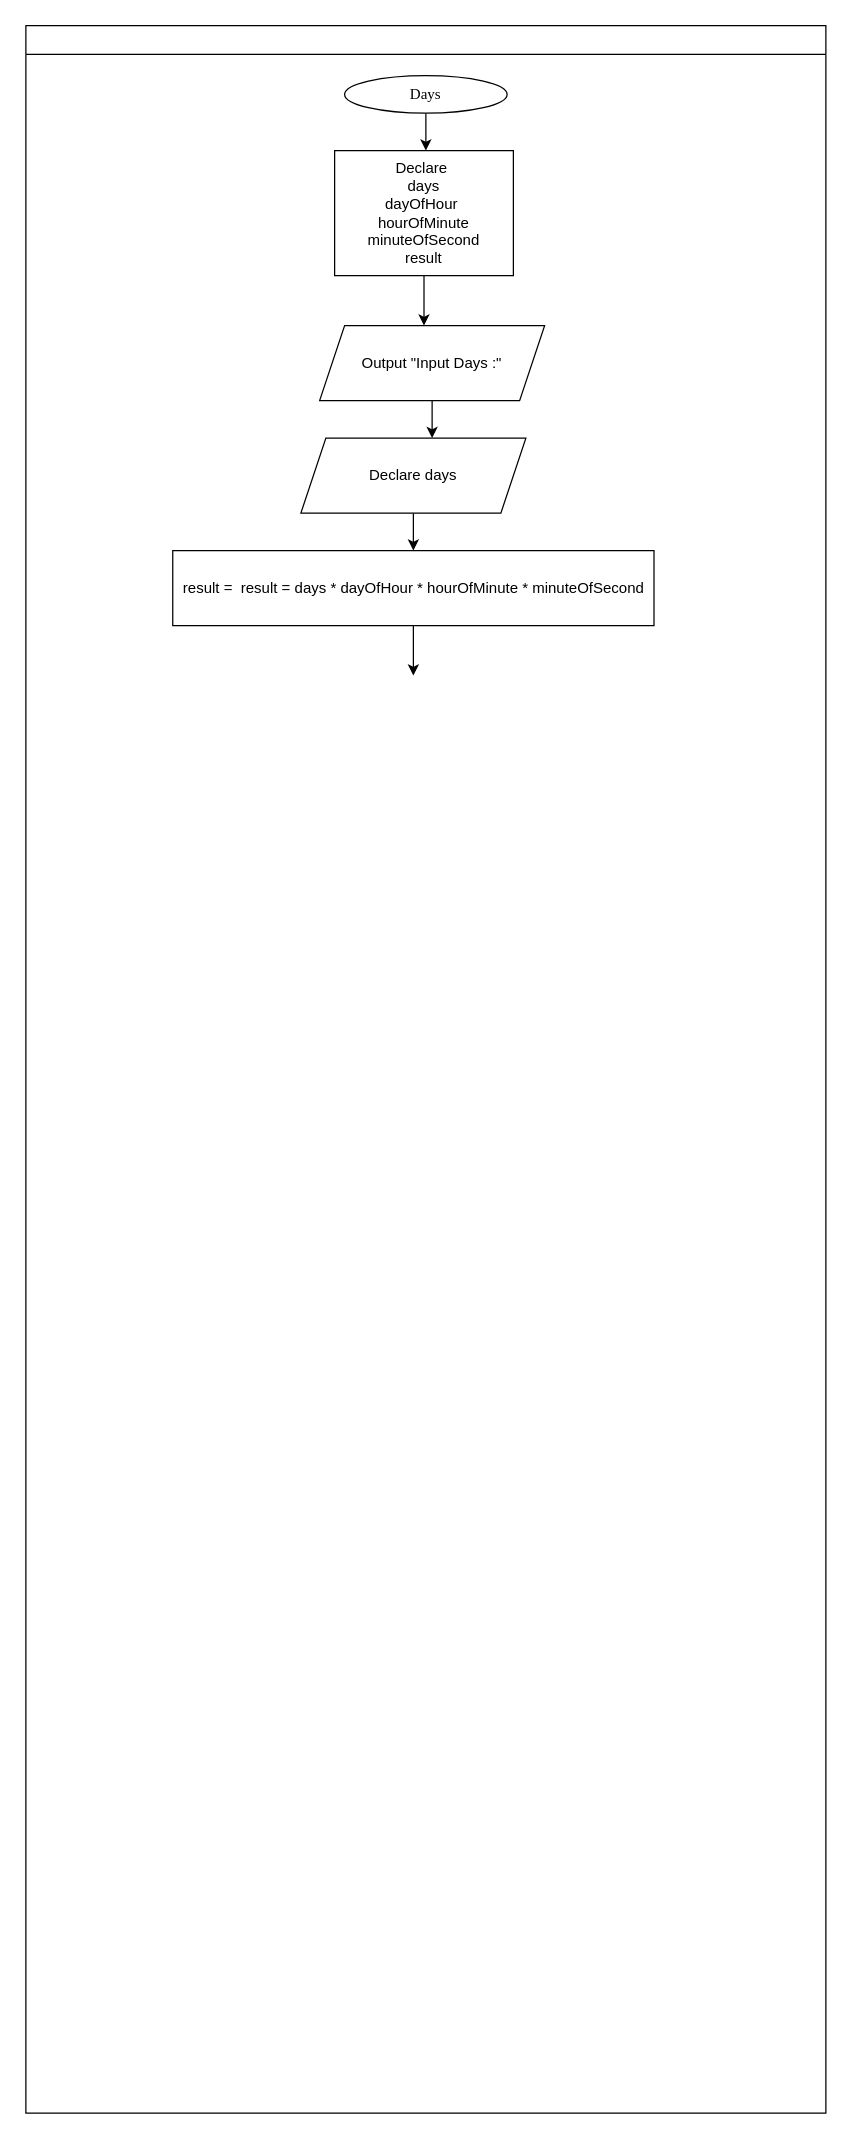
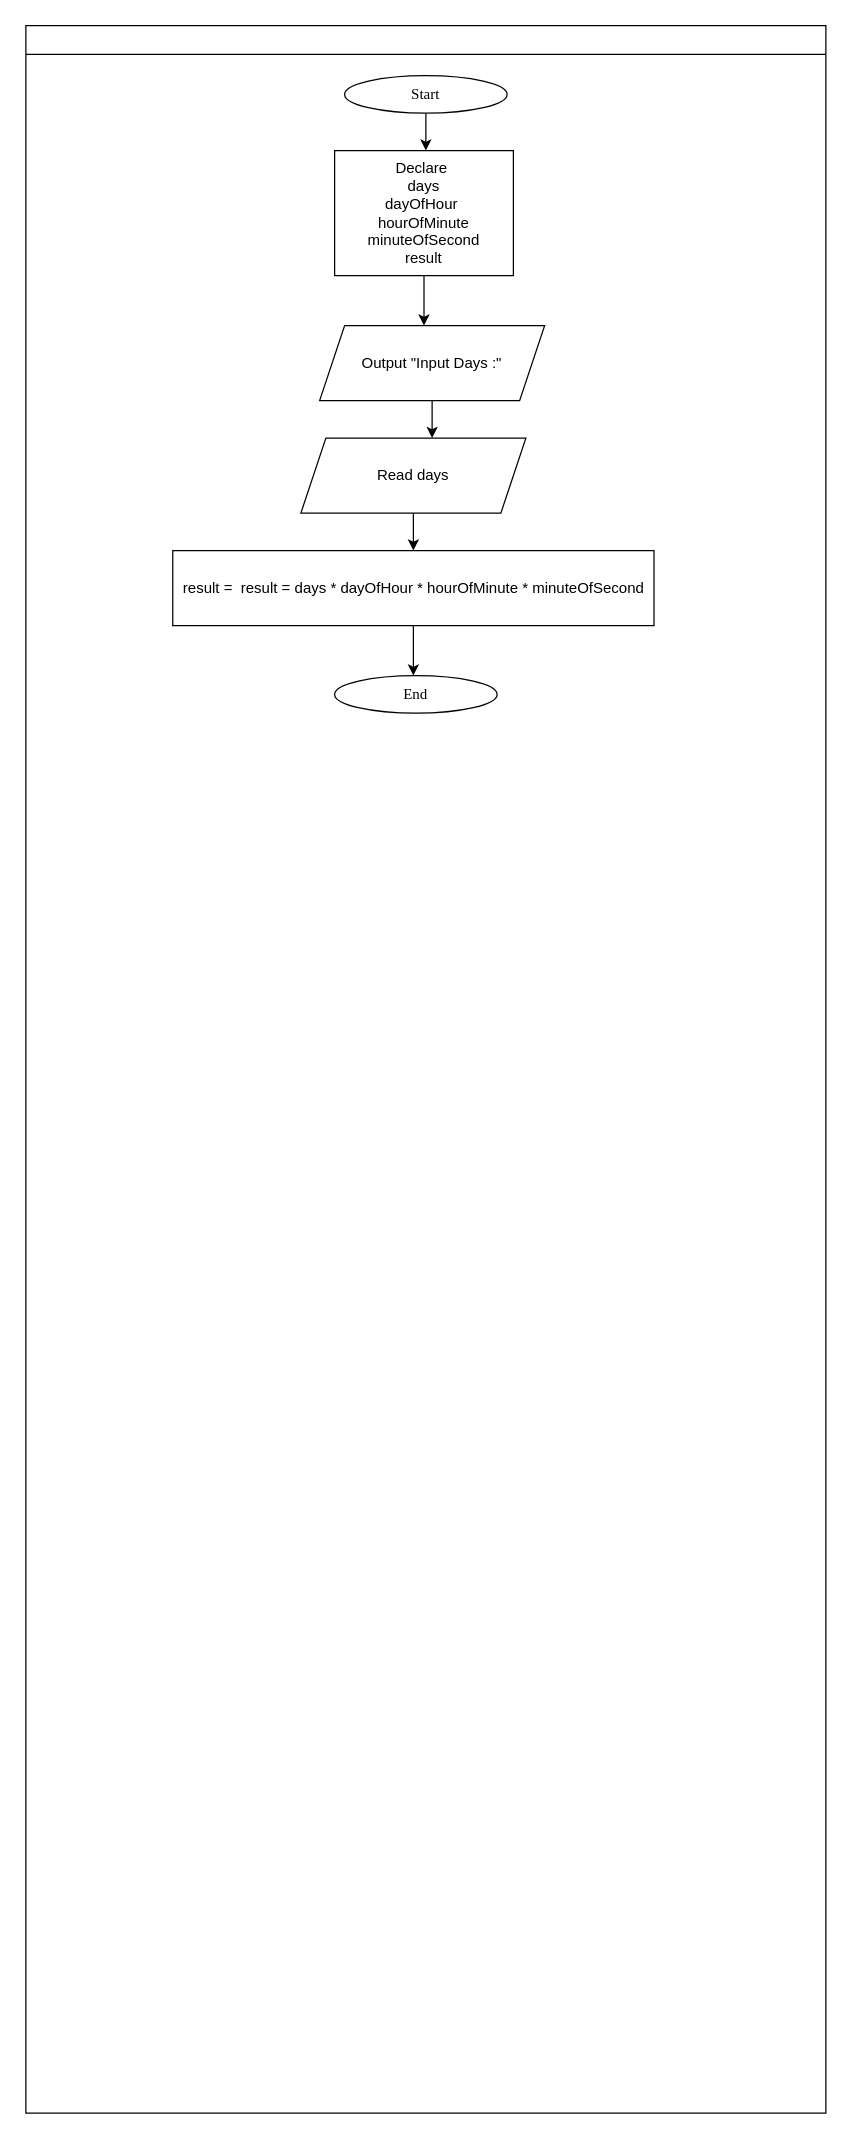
(426, 94) -> (426, 94)
(413, 476) -> (413, 476)
none -> (416, 694)
